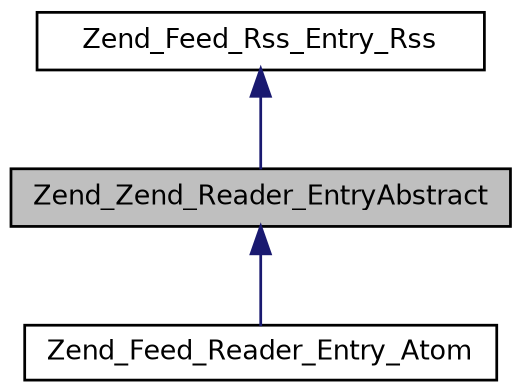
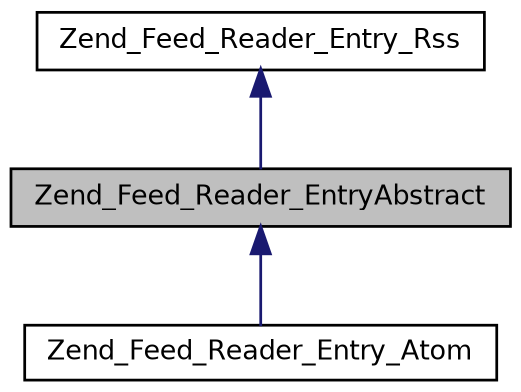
(261, 41) -> (261, 41)
(261, 198) -> (261, 198)
